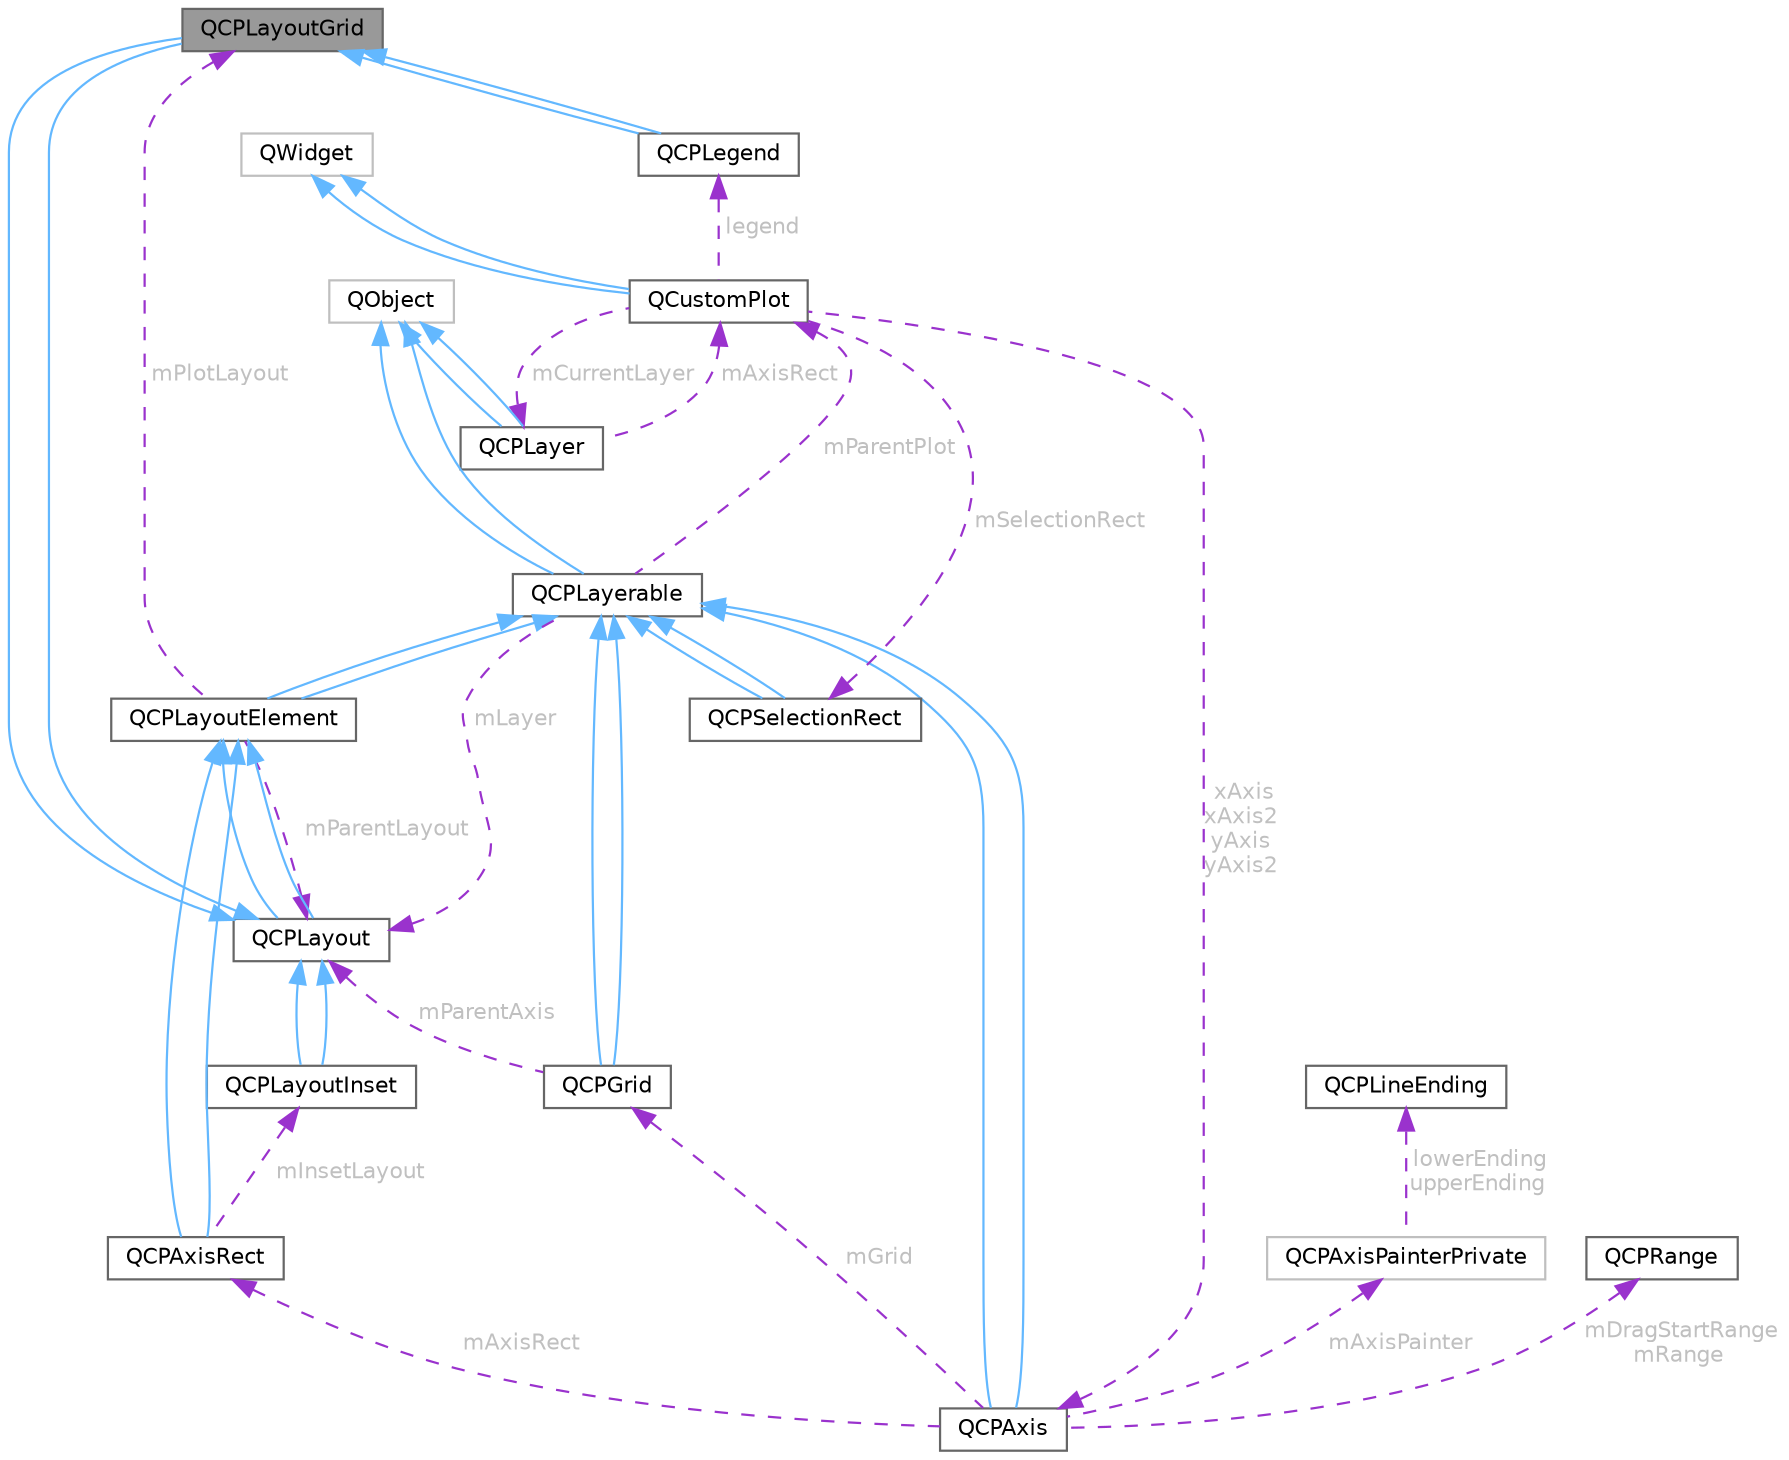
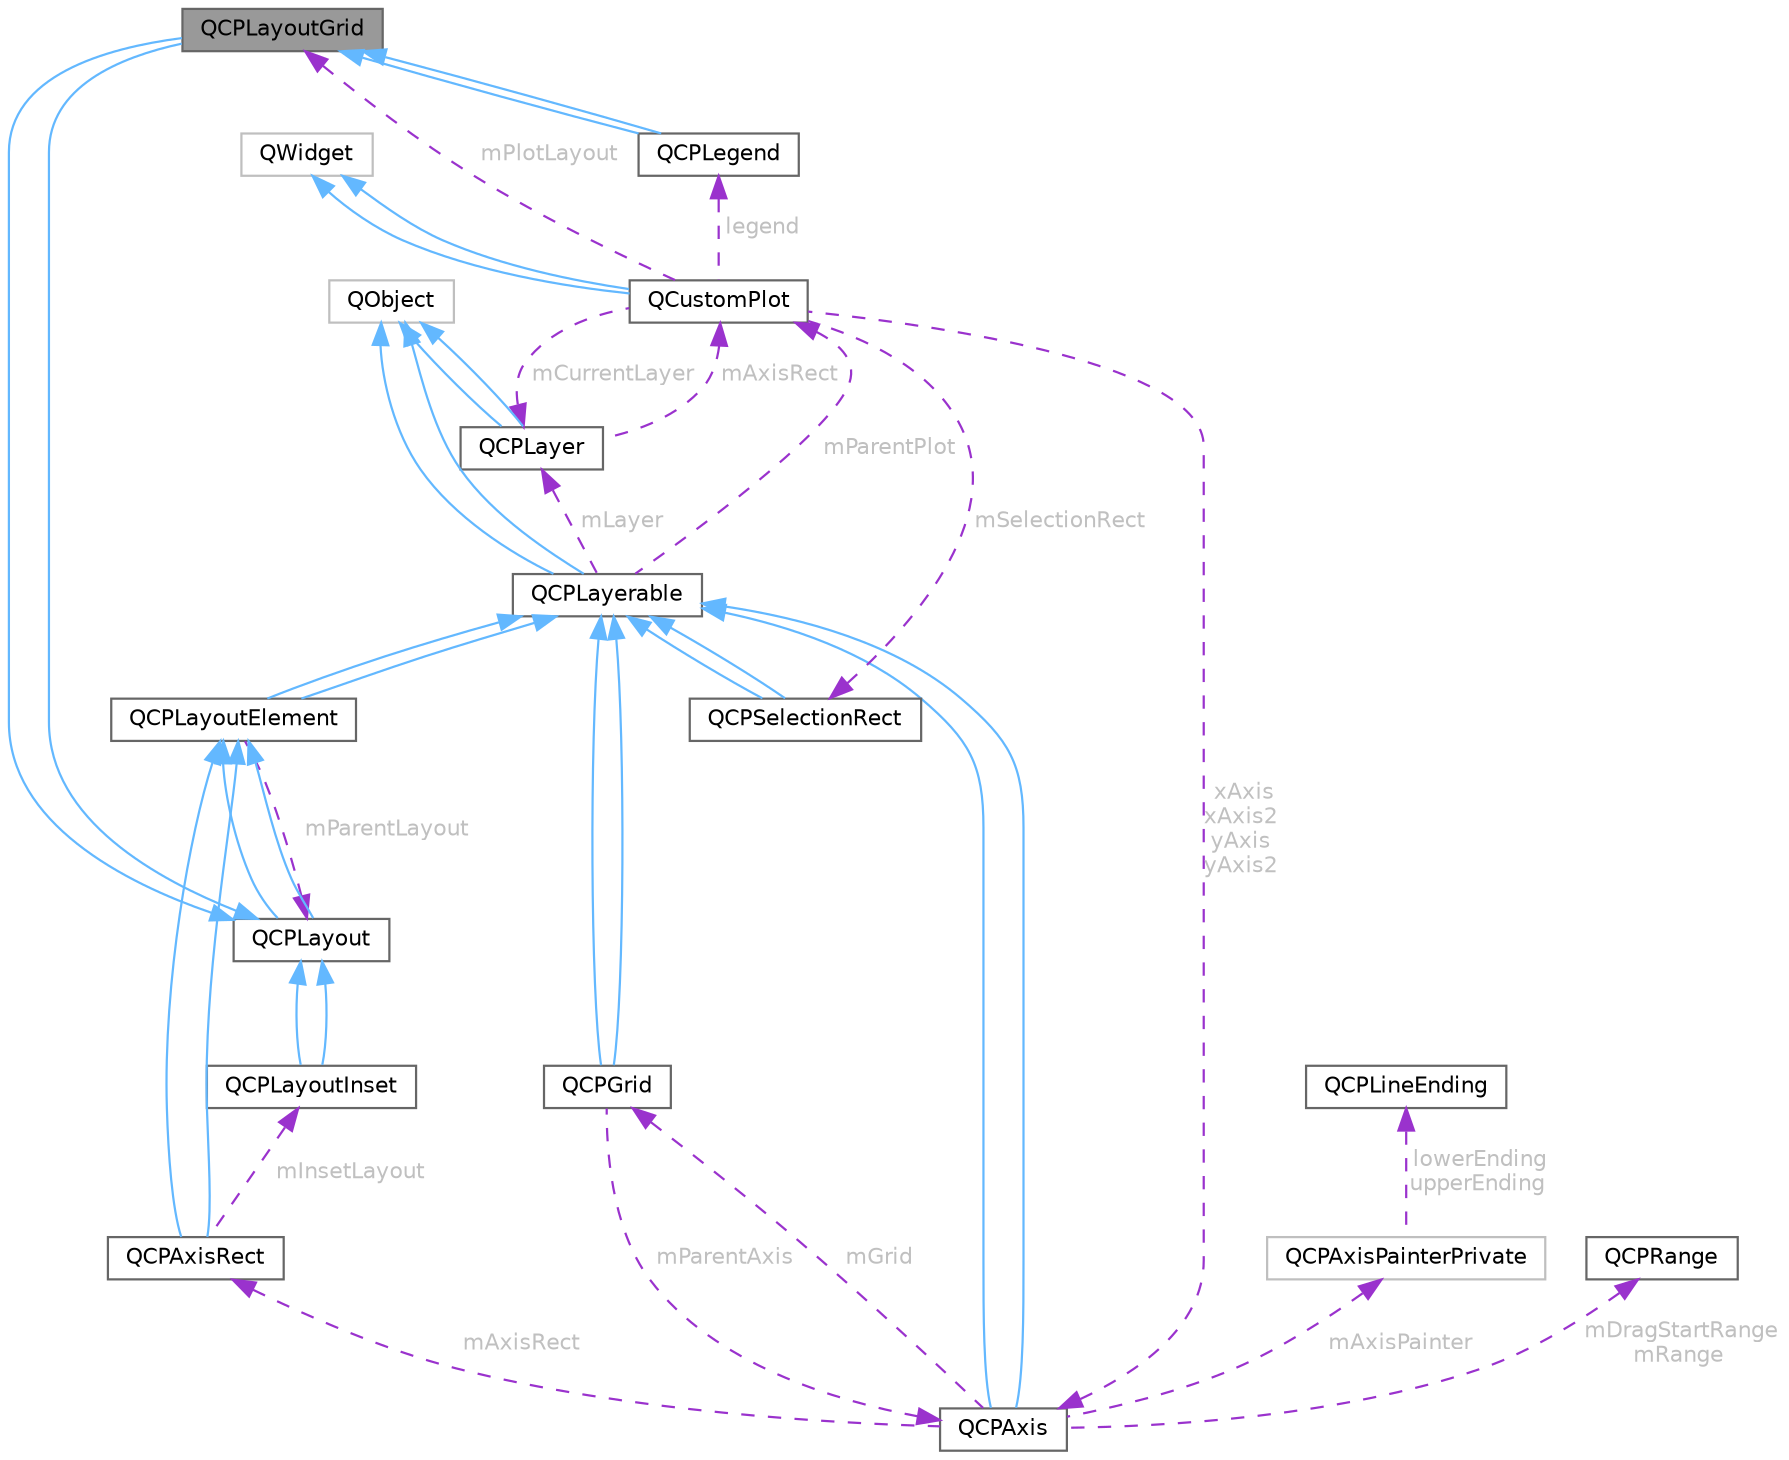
(145, 376) -> (491, 186)
(475, 767) -> (575, 532)
(438, 1038) -> (695, 1325)
